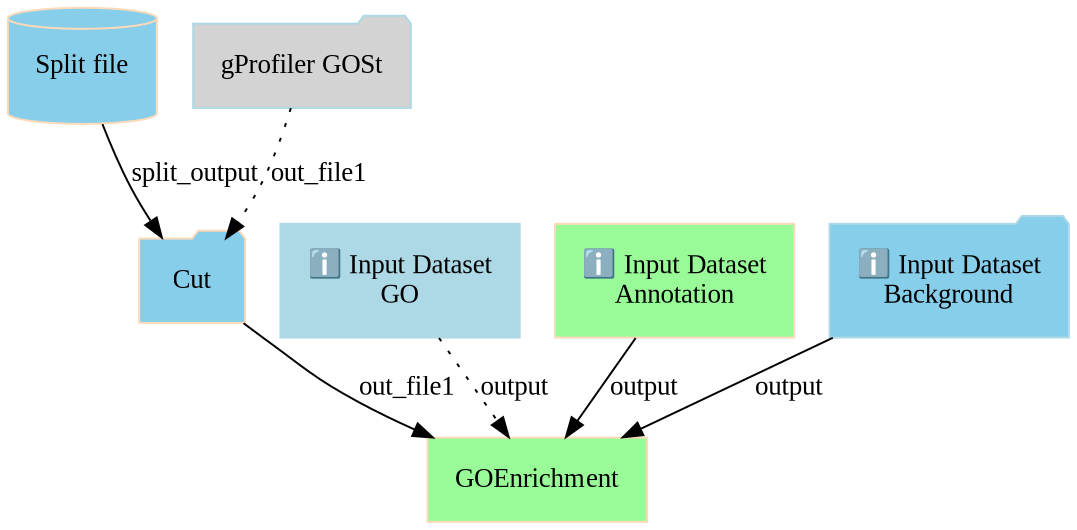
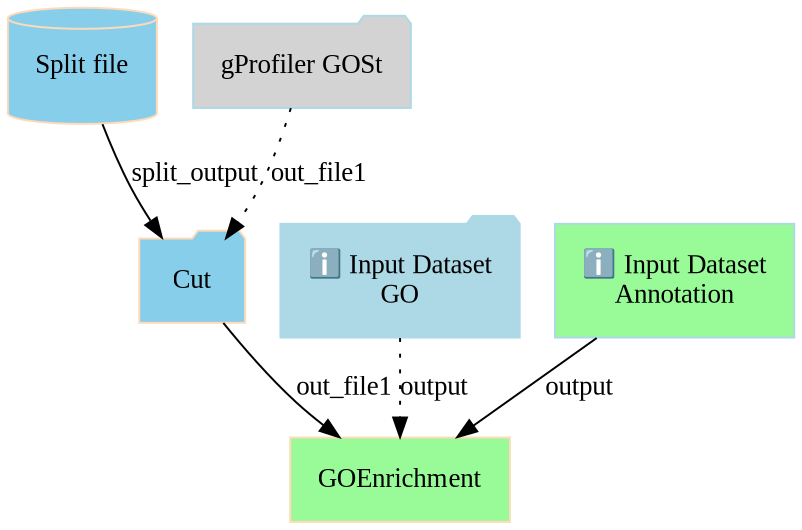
(400, 281) -> (400, 281)
(675, 281) -> (675, 281)
(949, 281) -> none
